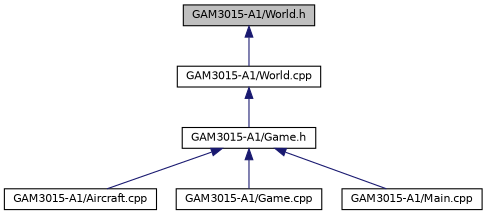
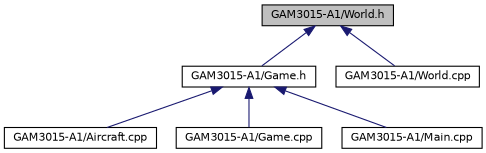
(249, 113) -> (284, 49)
